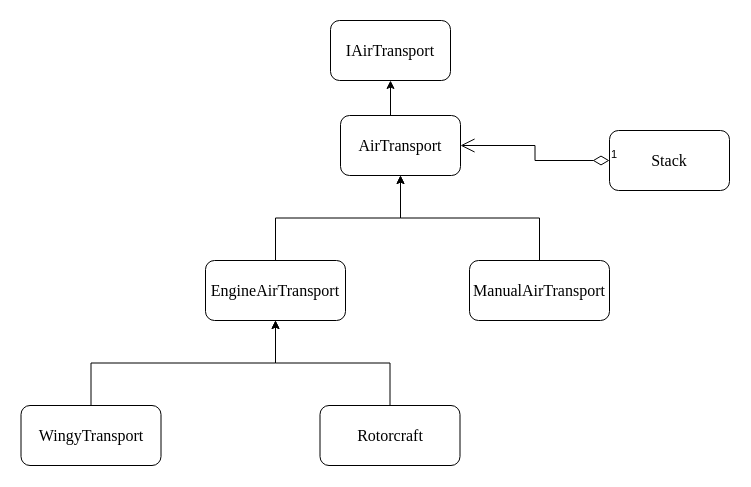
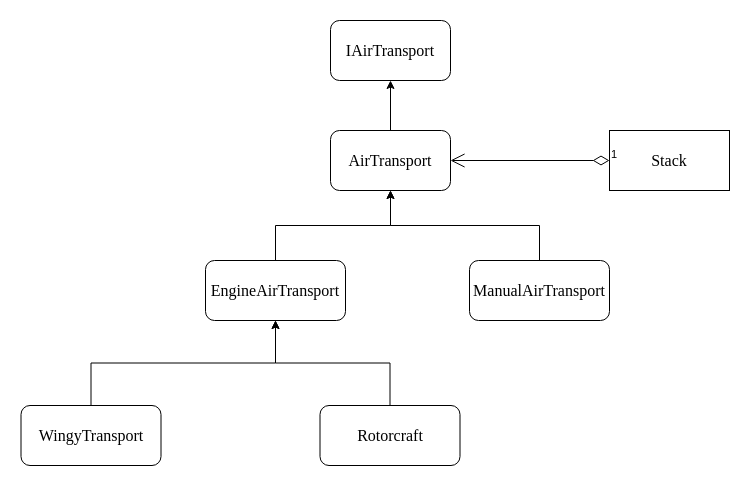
(401, 146) -> (391, 161)
(670, 161) -> (670, 161)
